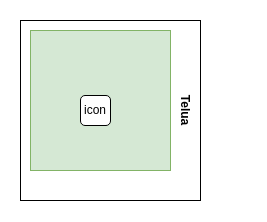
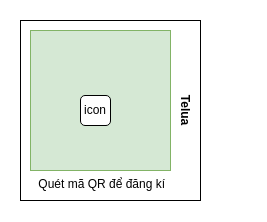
none -> (106, 185)
